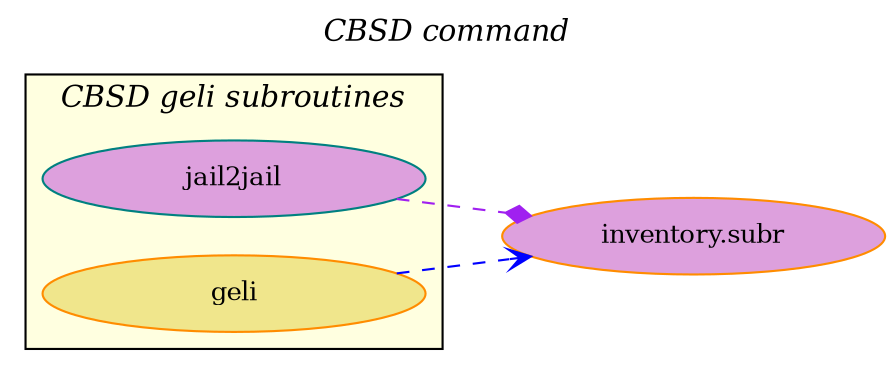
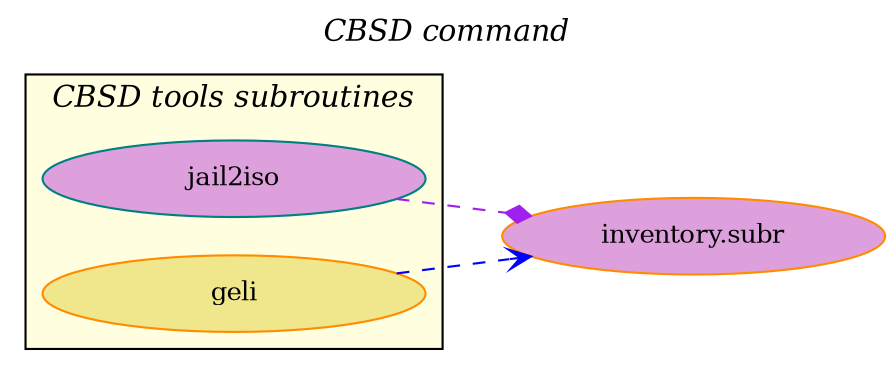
(234, 99) -> (234, 99)
(234, 179) -> (234, 179)
